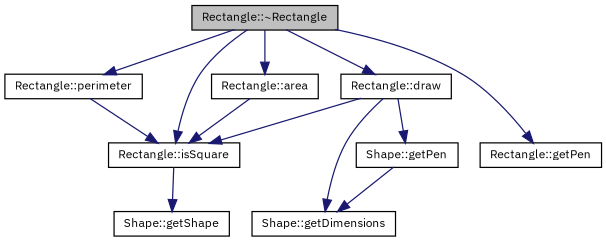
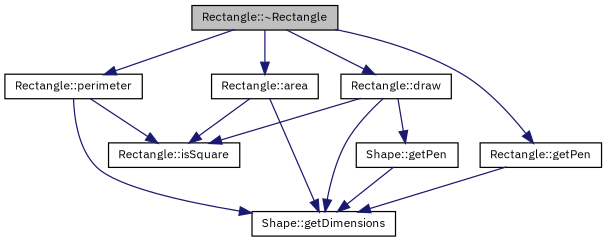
(201, 72) -> none
none -> (292, 149)
none -> (130, 185)
none -> (438, 188)
(172, 224) -> none
